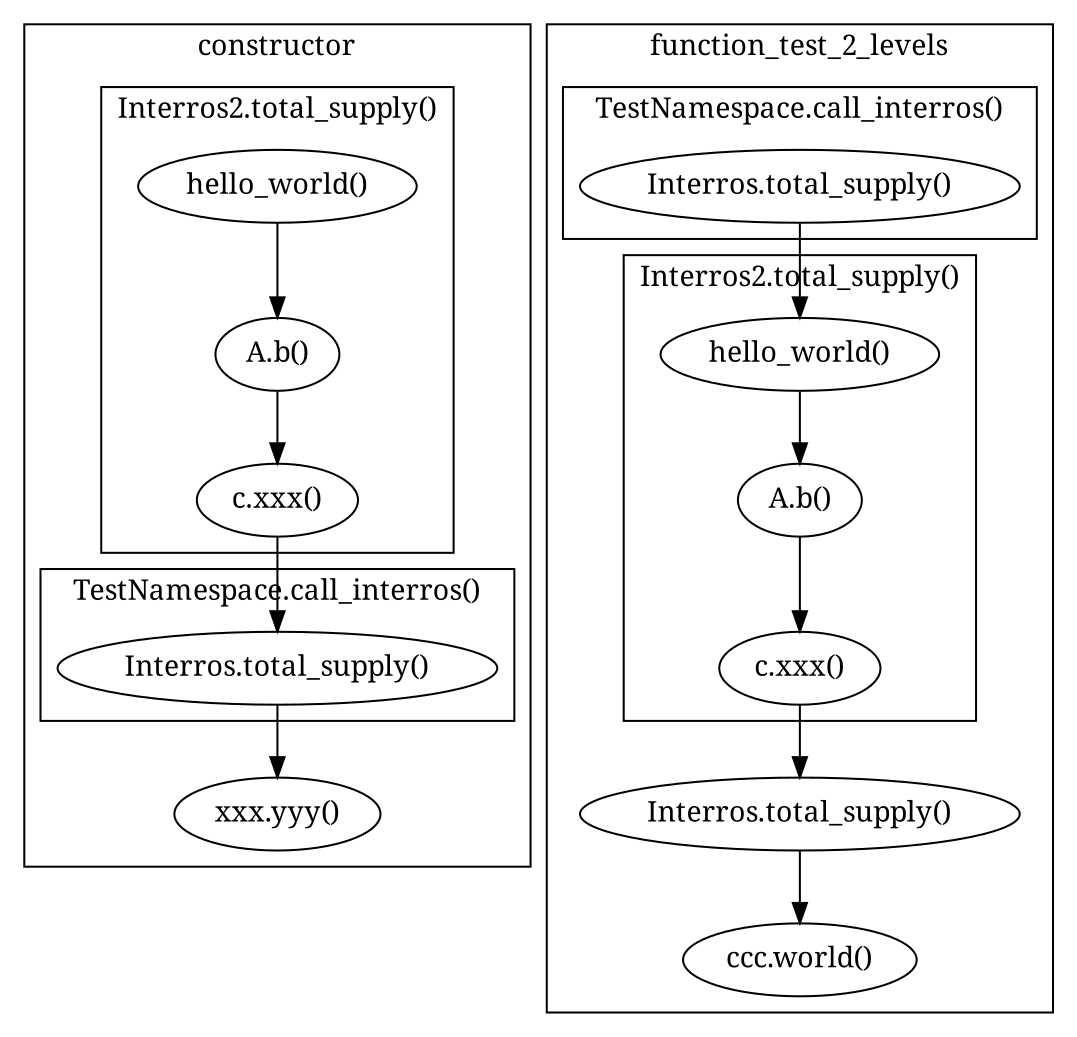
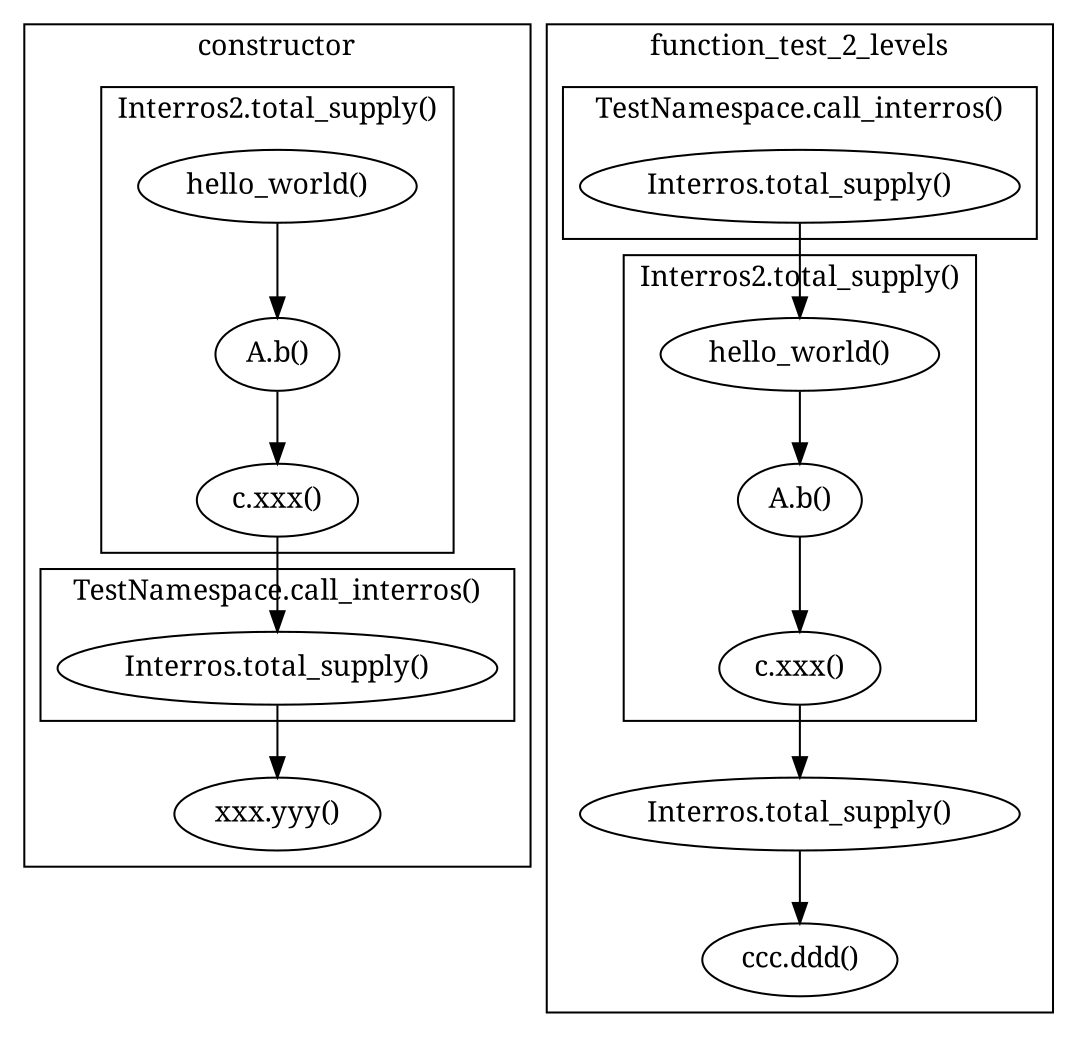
(800, 960) -> (800, 960)
